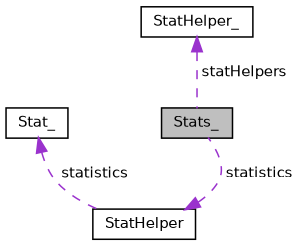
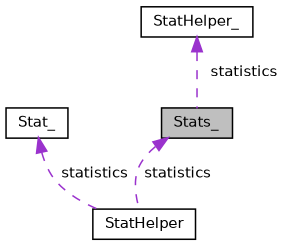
(242, 72) -> (242, 72)
(221, 173) -> (136, 175)
